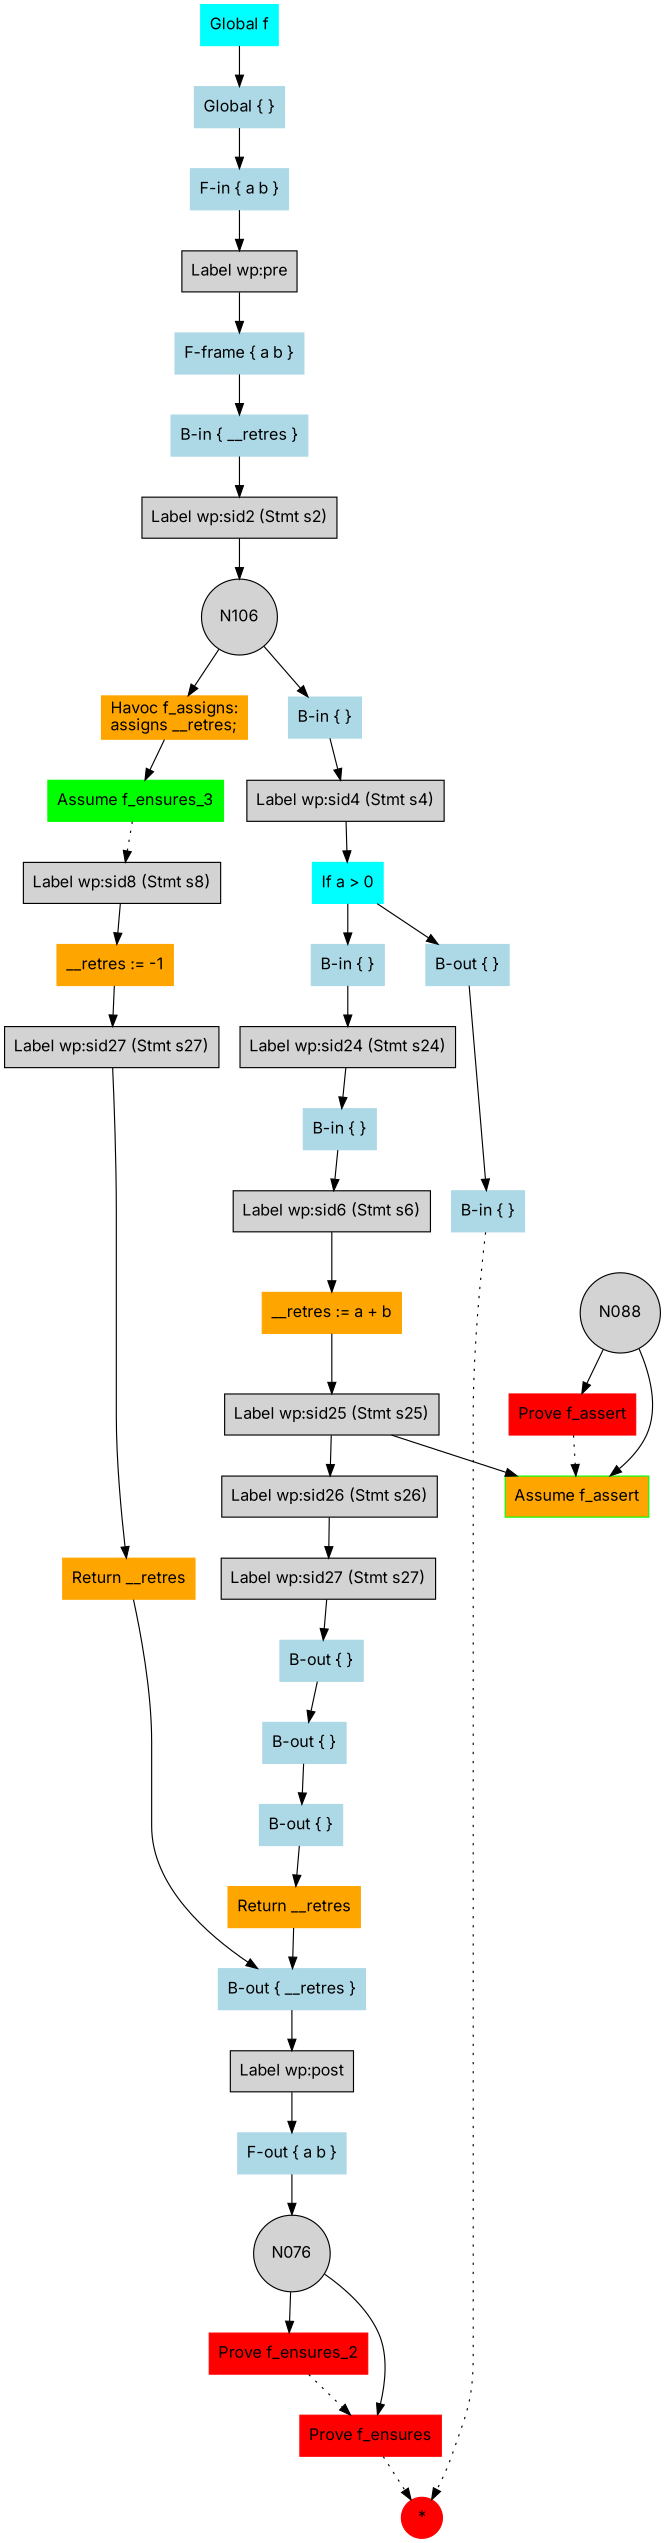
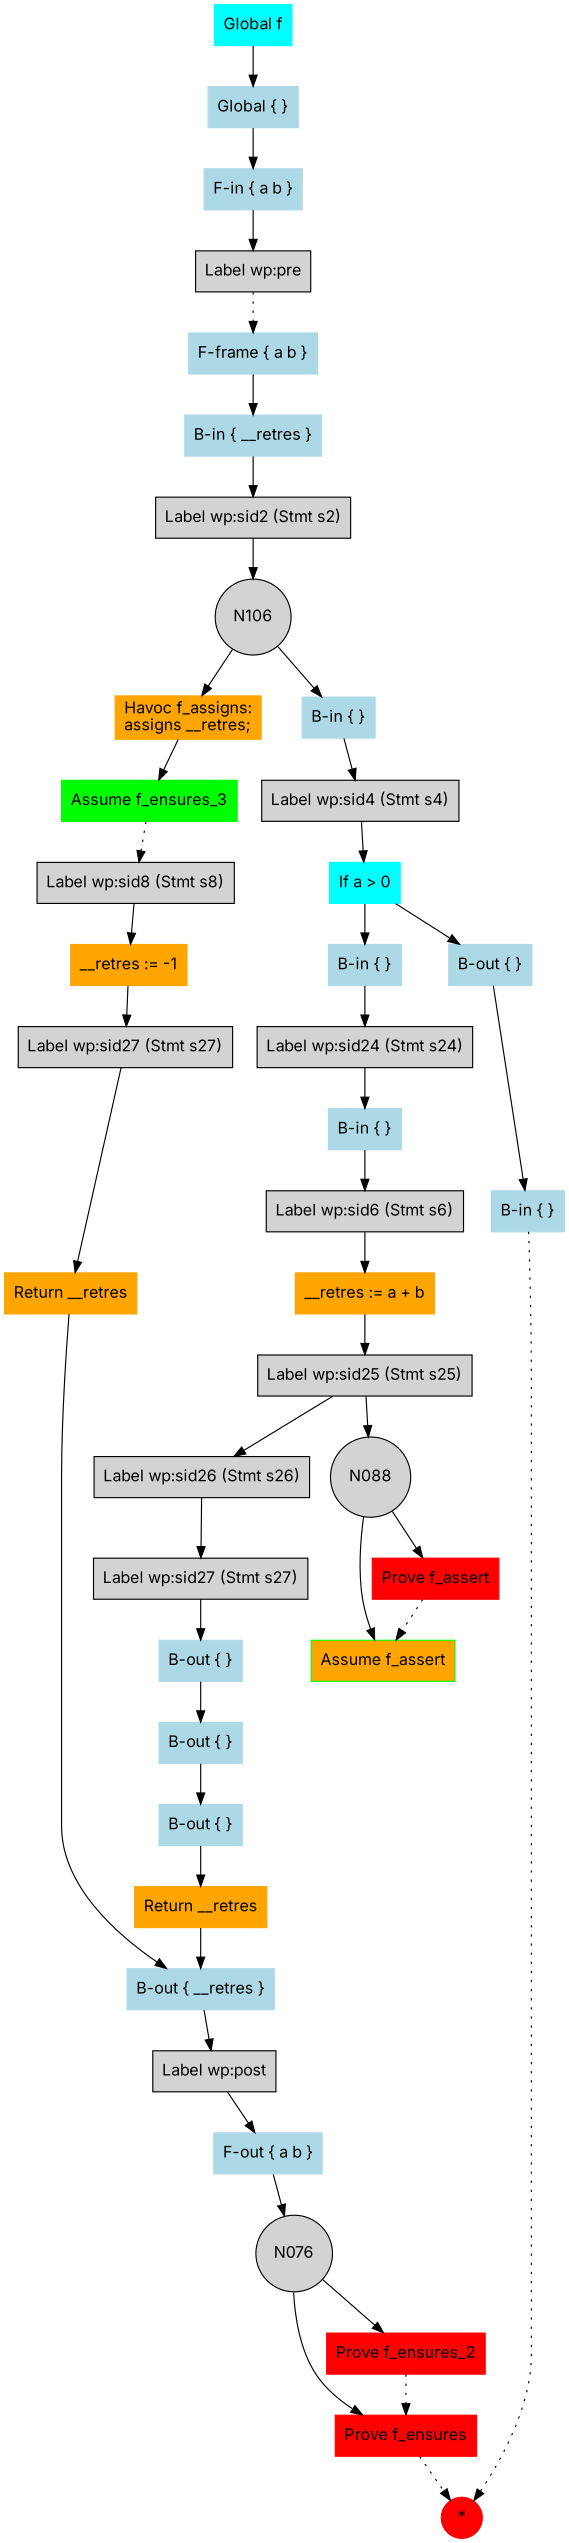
(239, 307) -> (253, 307)
(449, 1454) -> (367, 1411)
